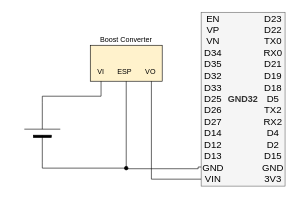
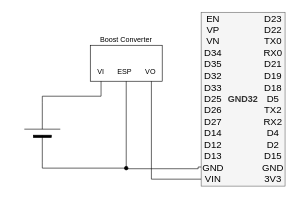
(126, 63) -> (126, 63)
